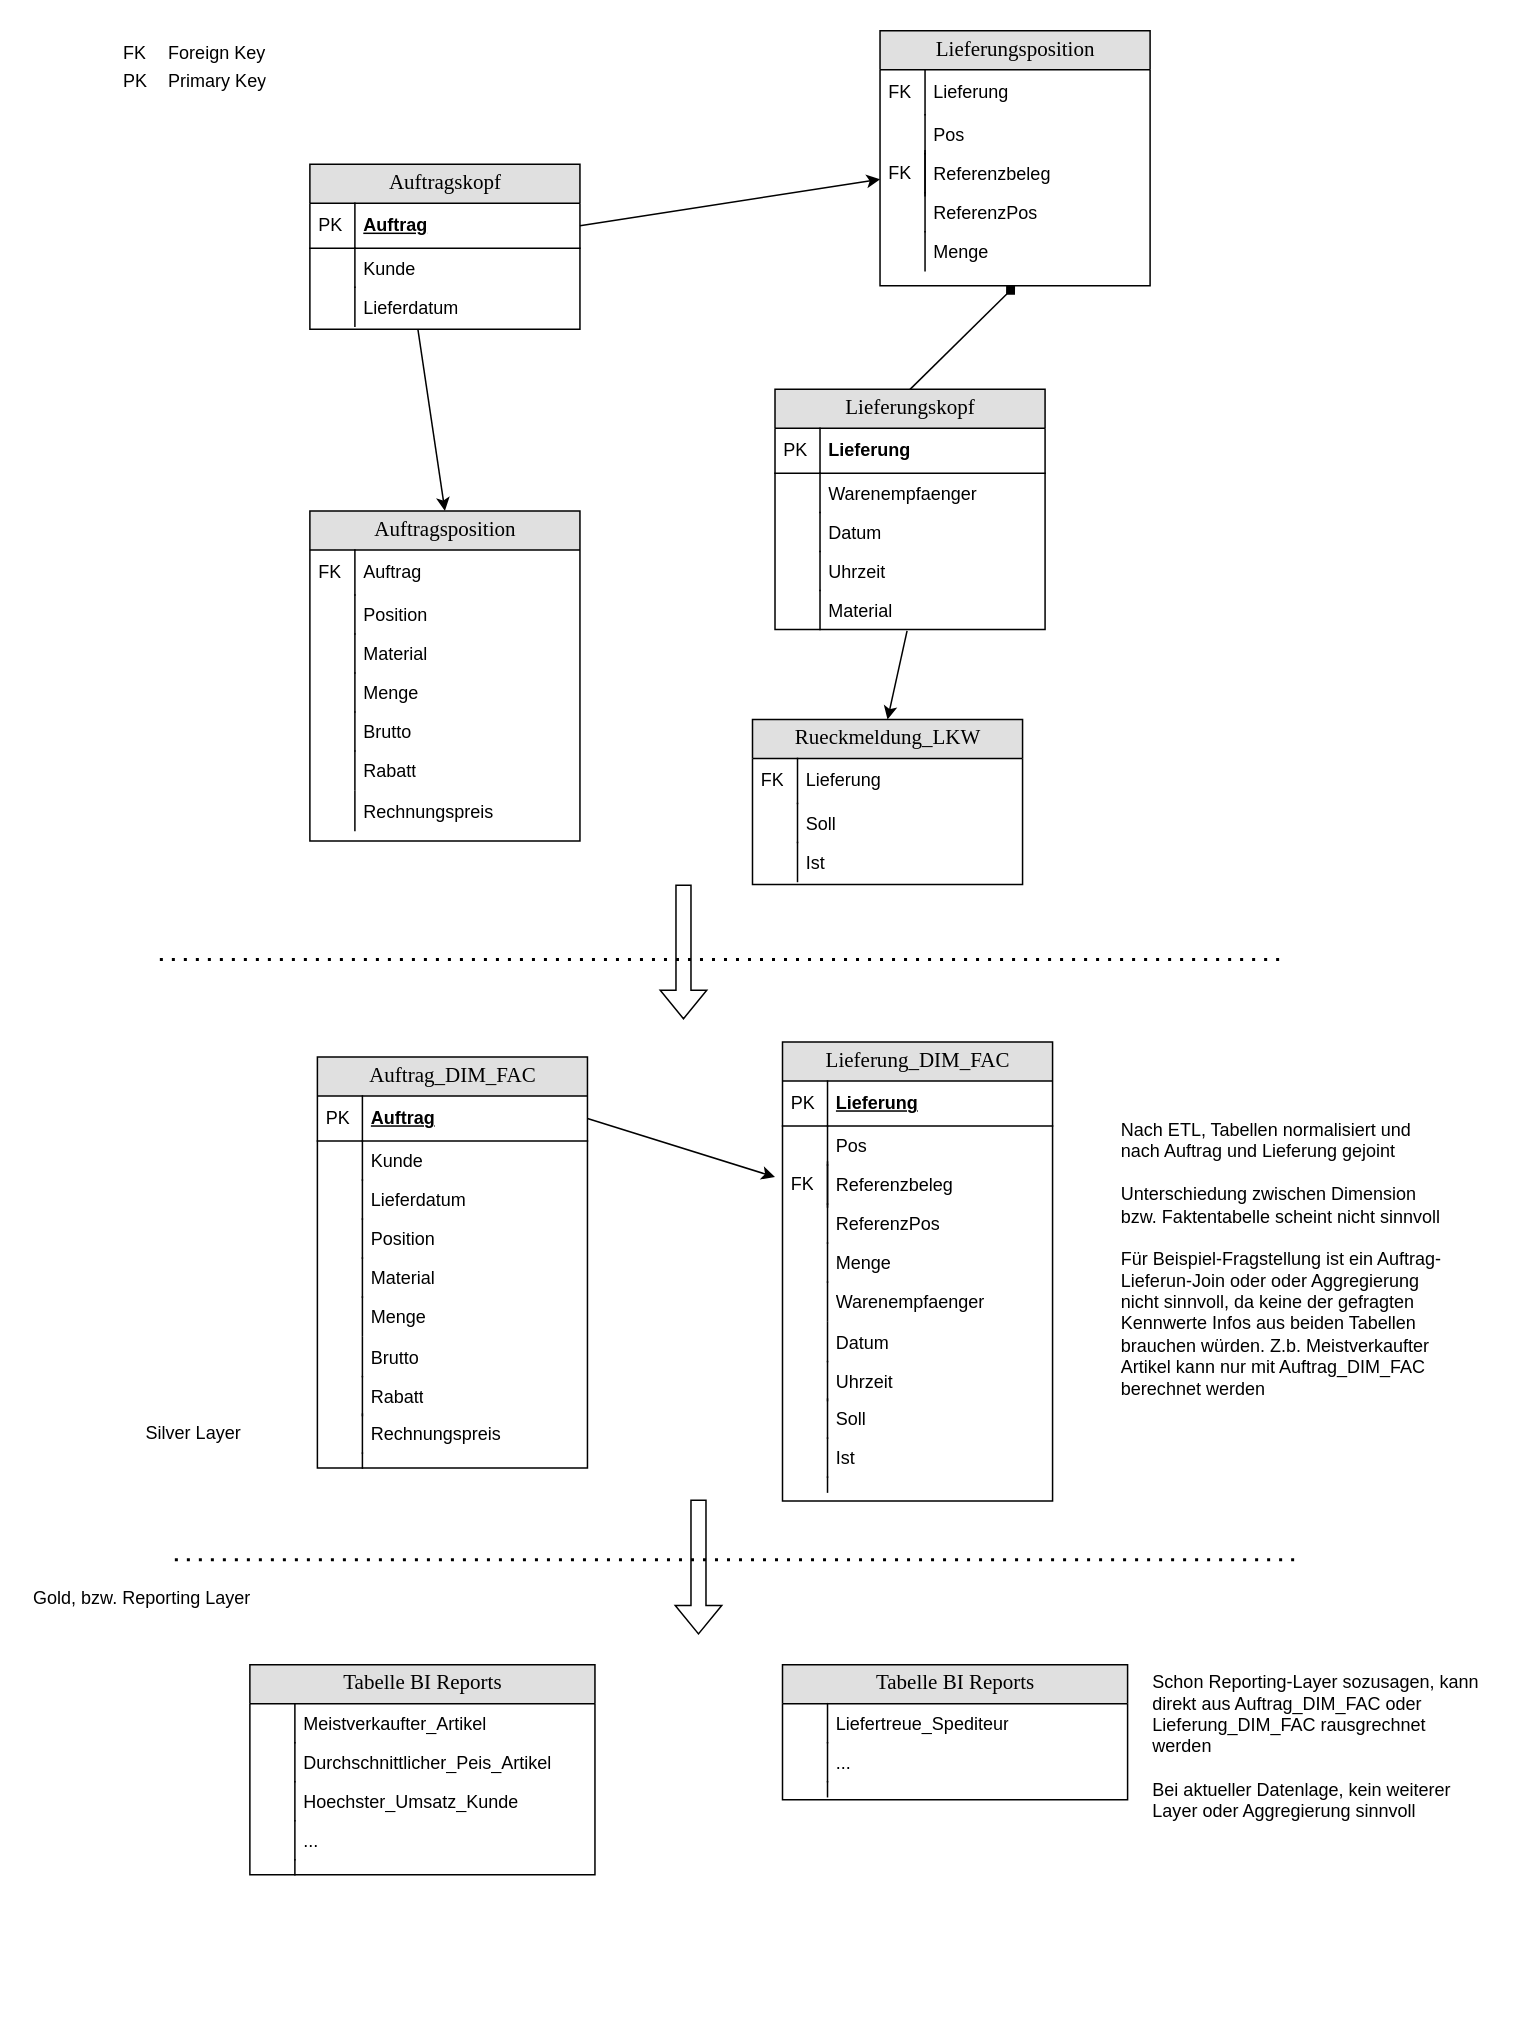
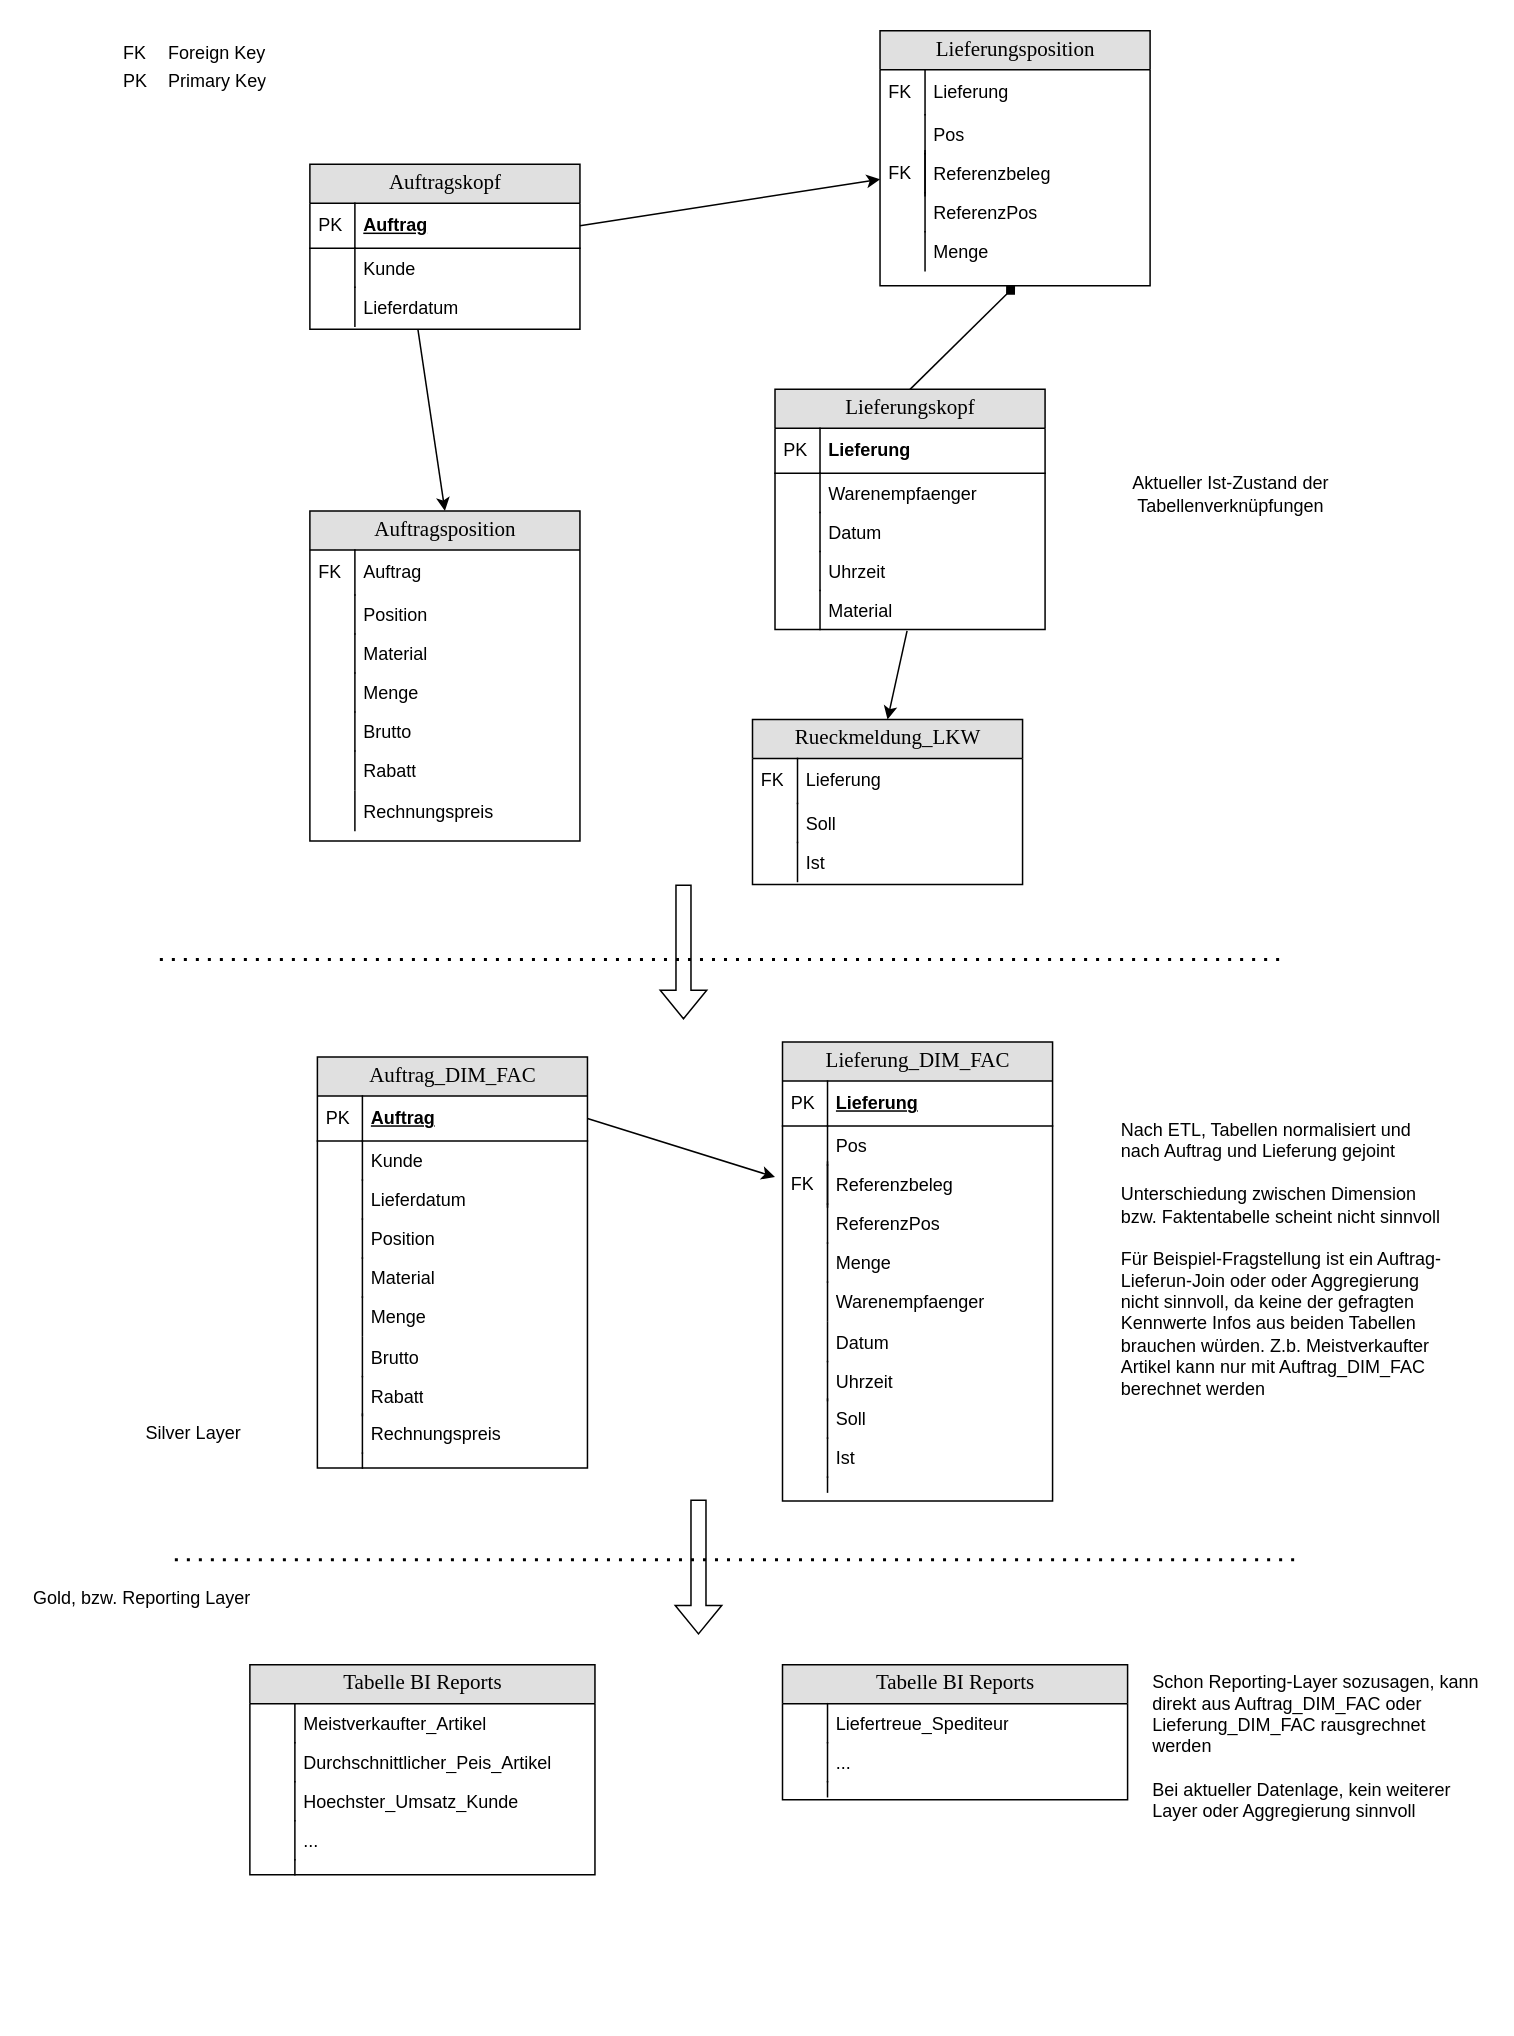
none -> (1231, 494)
